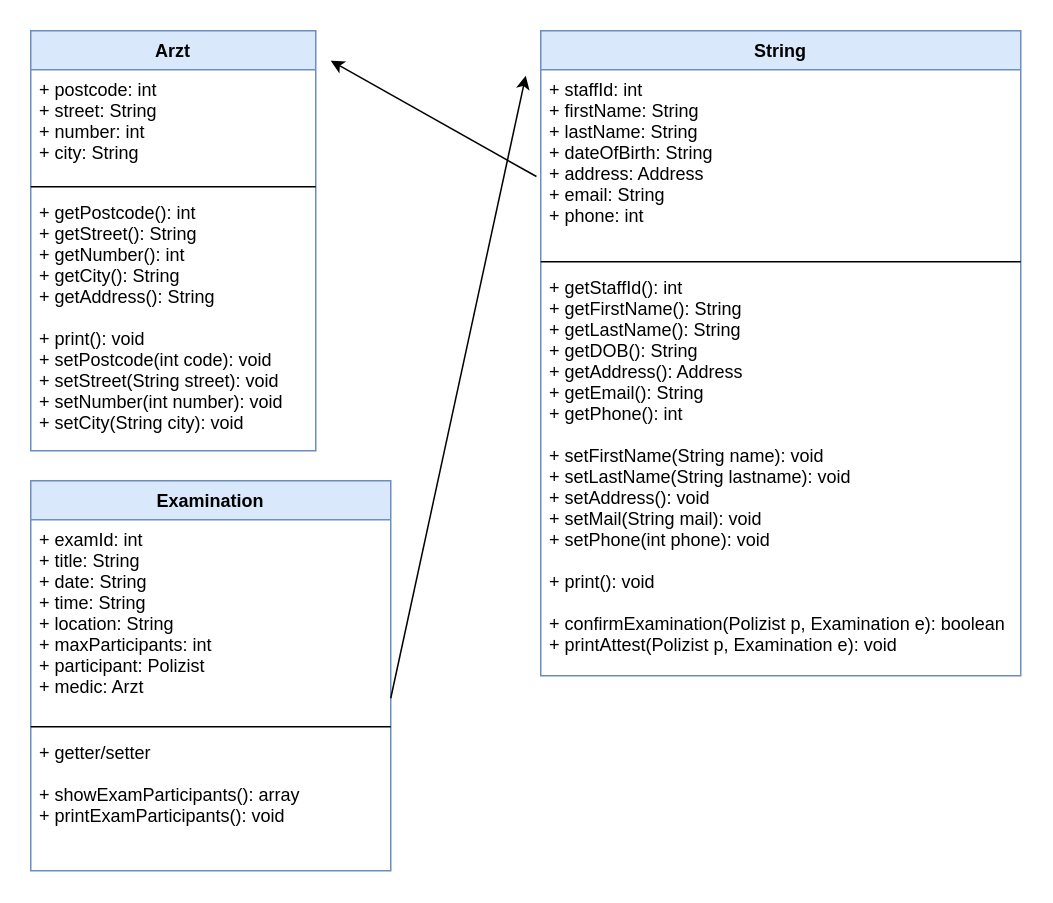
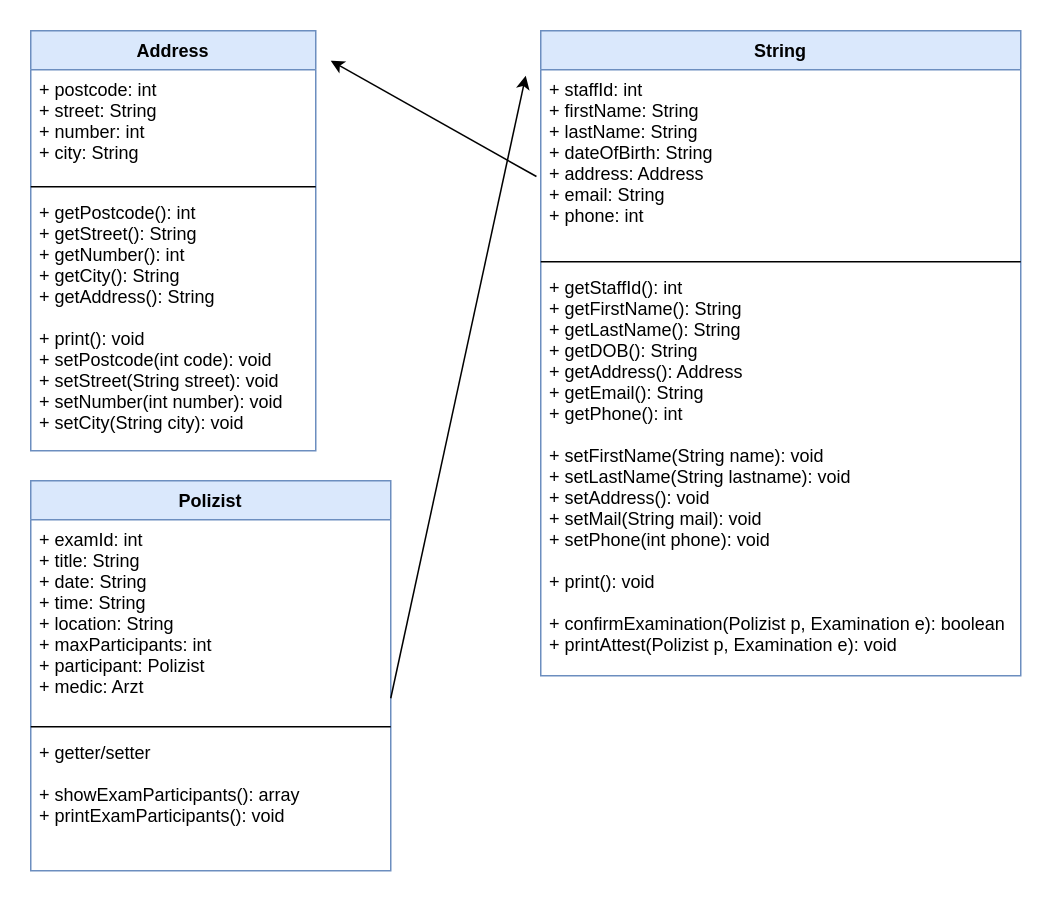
(173, 51) -> (173, 51)
(210, 501) -> (210, 501)
